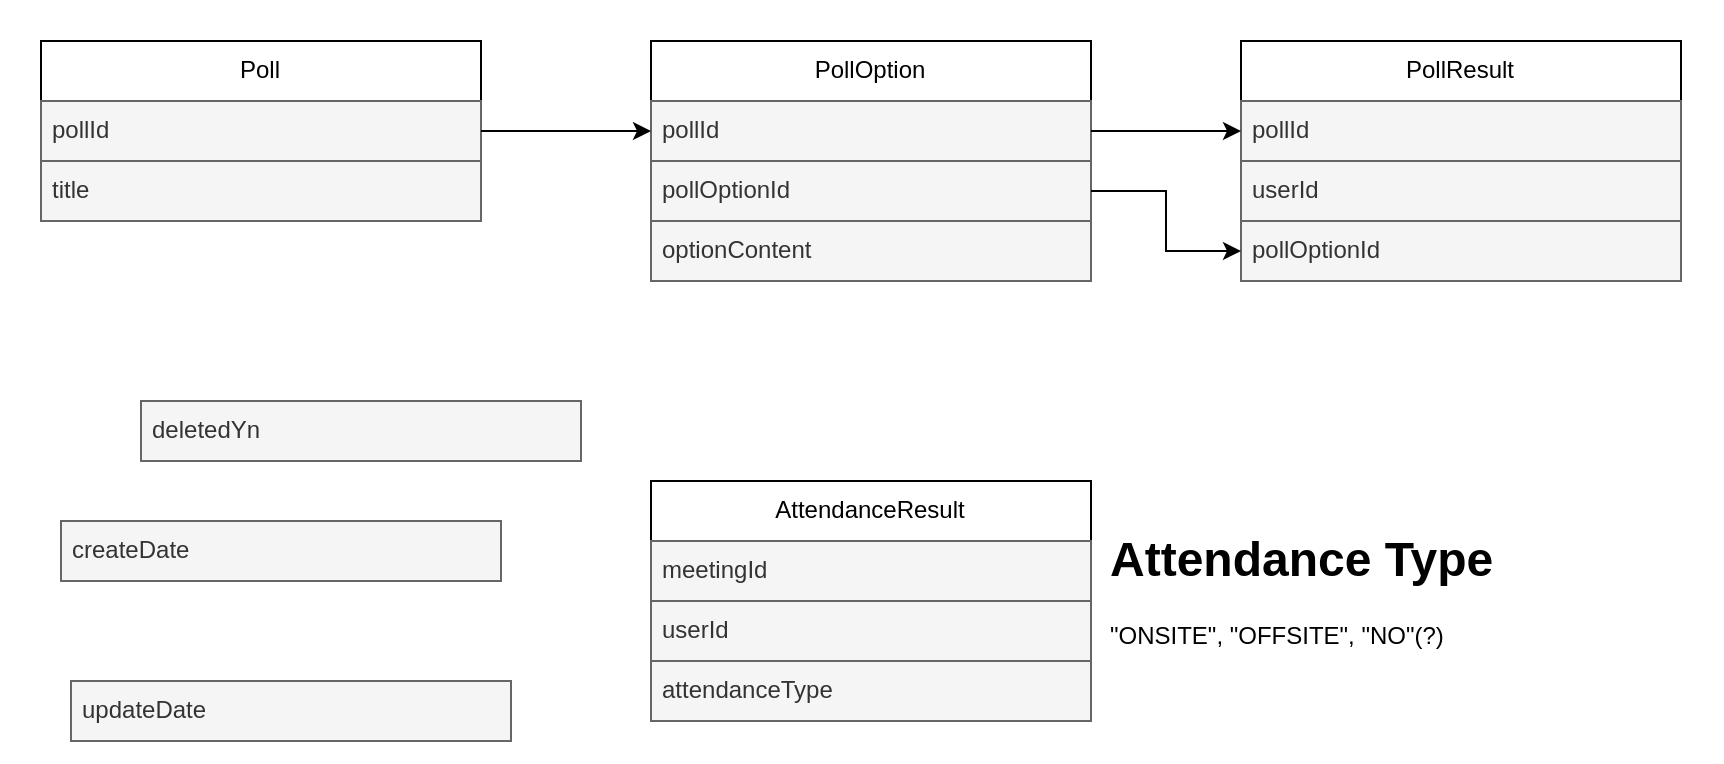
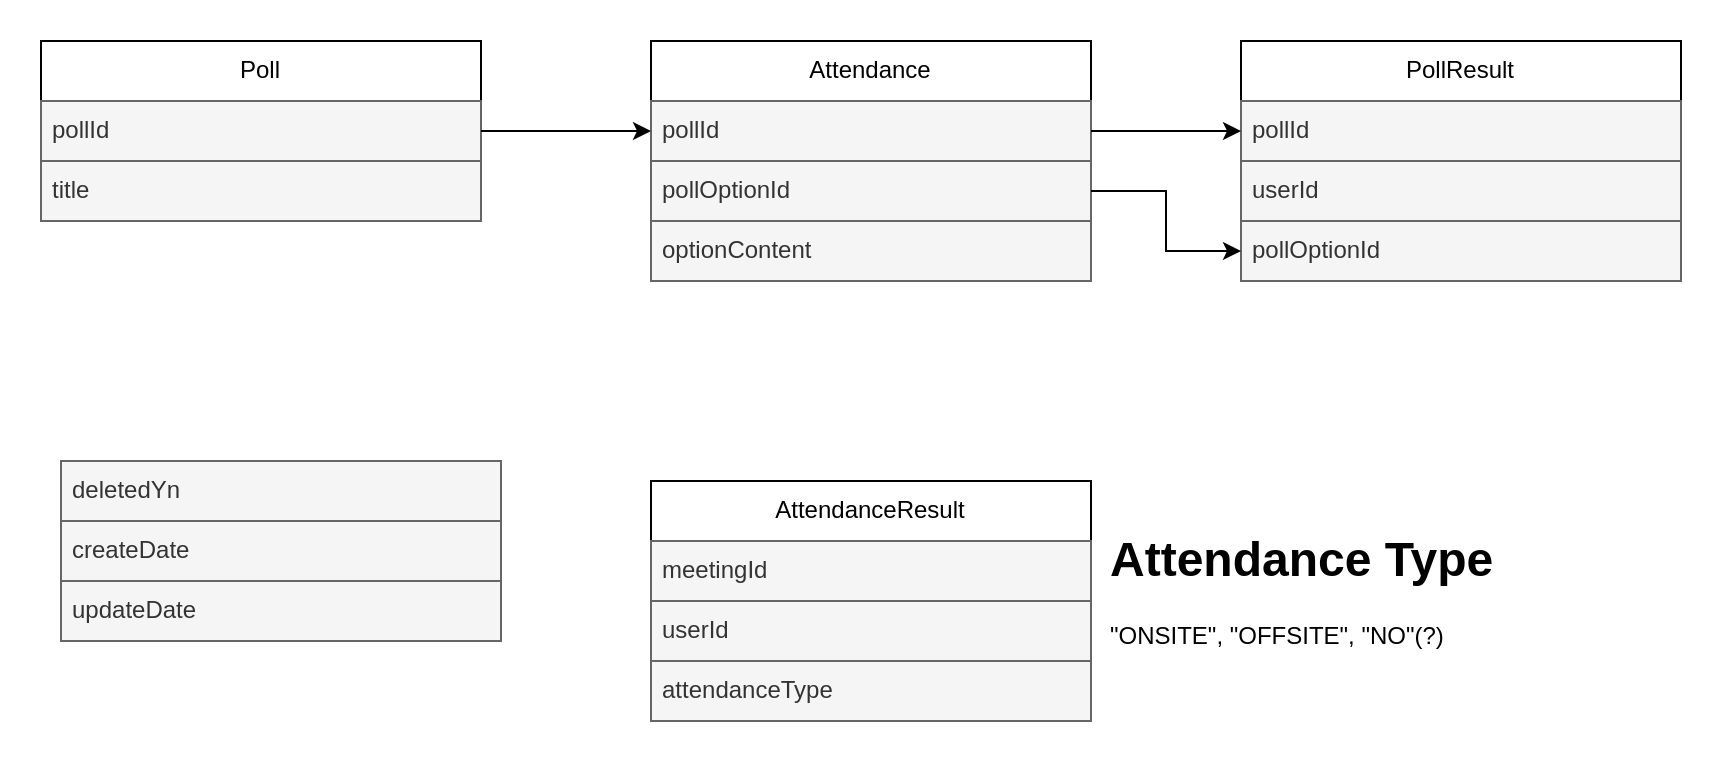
(871, 71) -> (871, 71)
(361, 431) -> (281, 491)
(291, 711) -> (281, 611)
